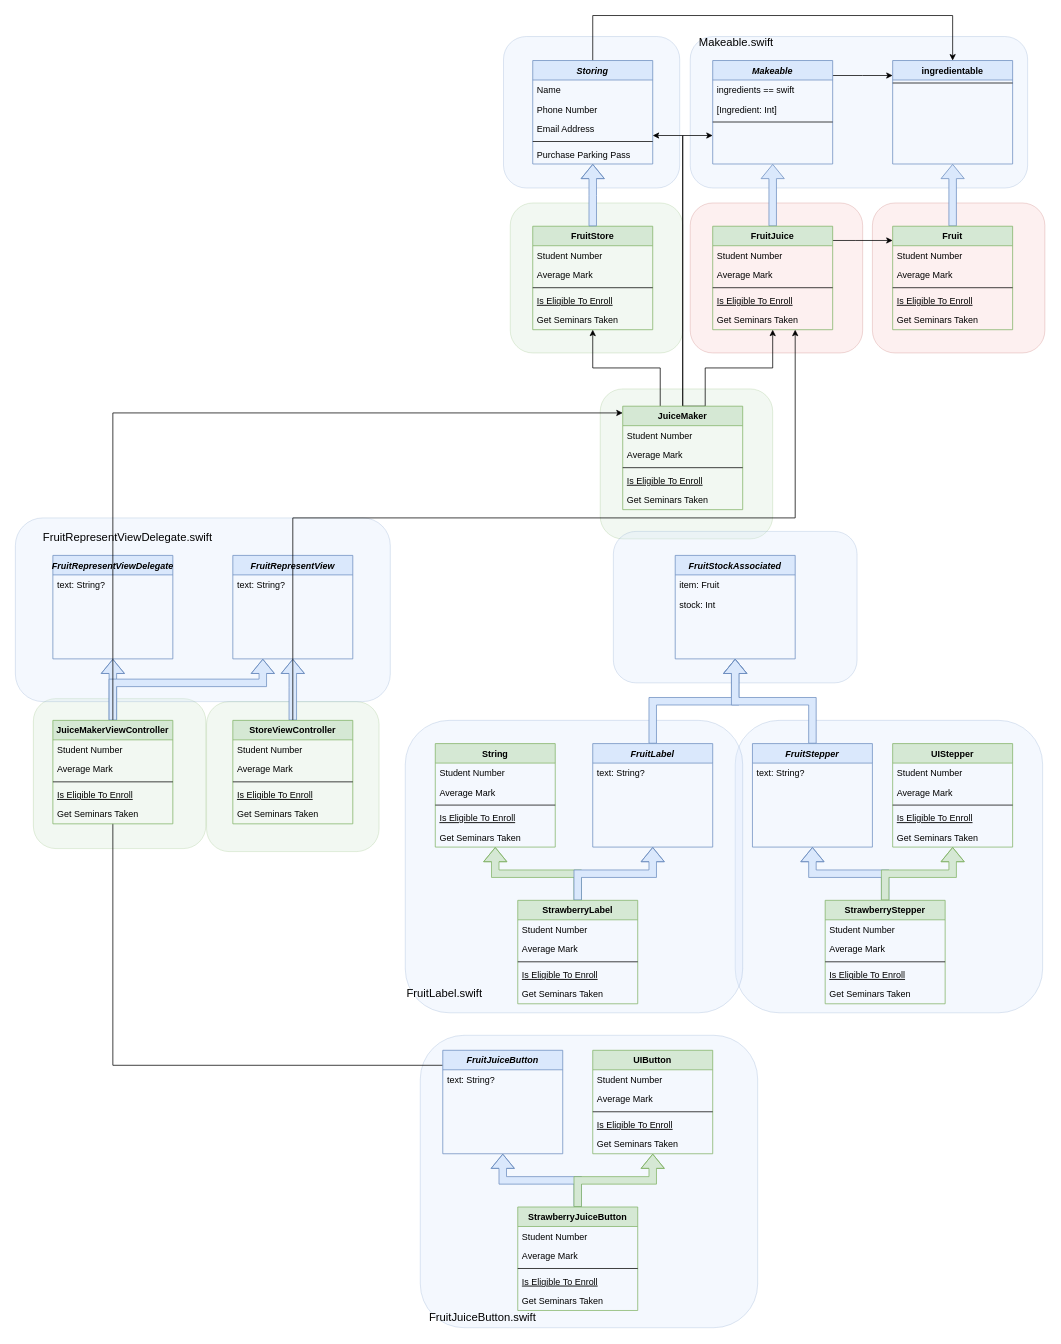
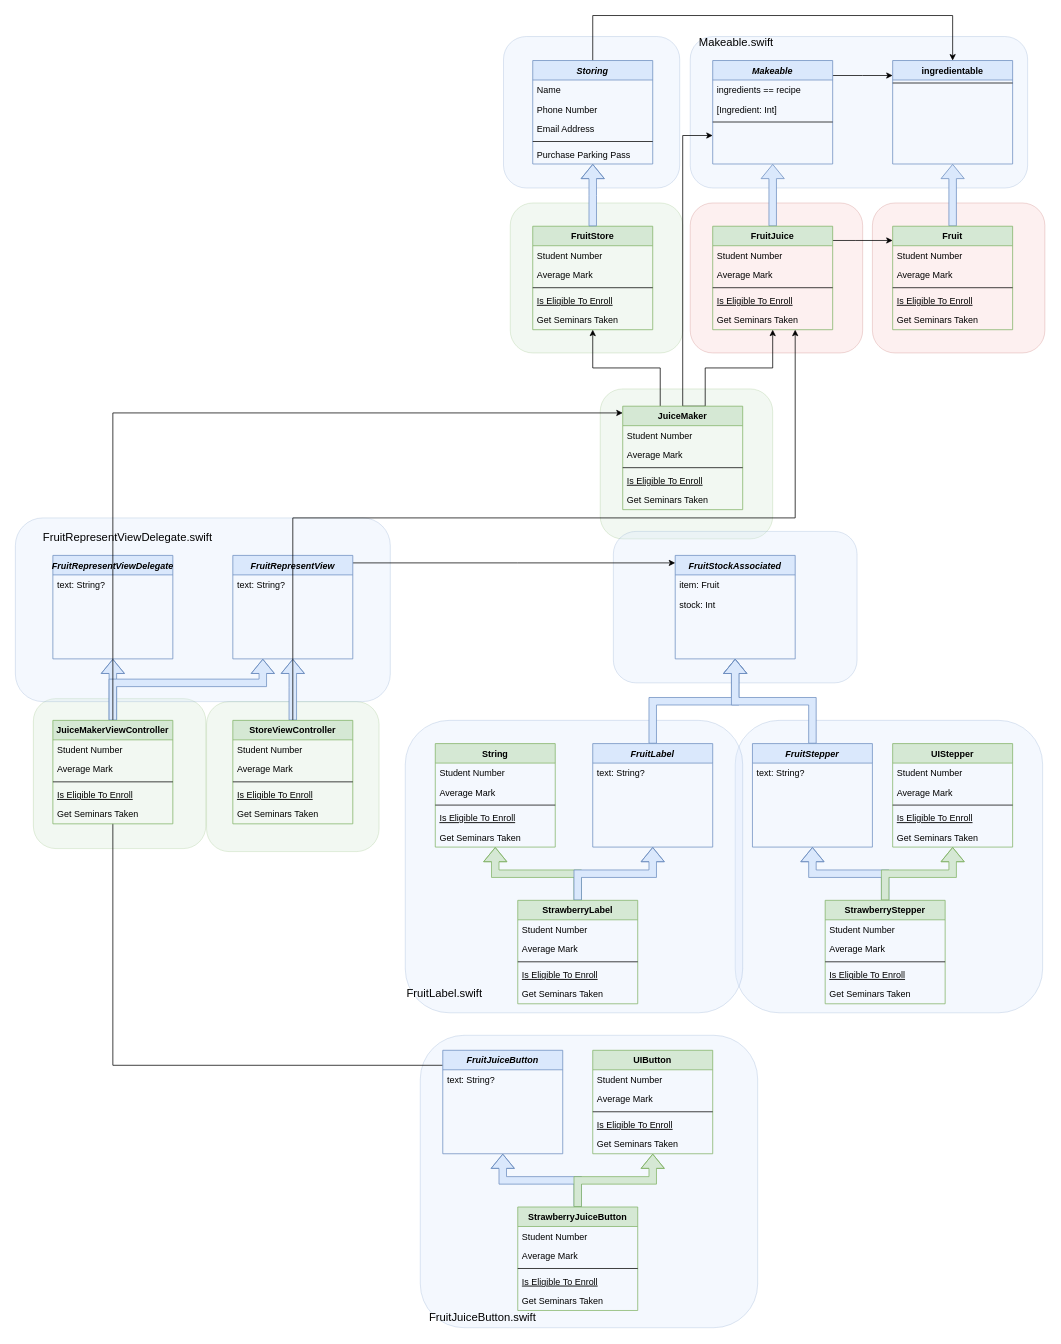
(762, 90) -> (764, 90)
(669, 135) -> none
none -> (669, 563)
